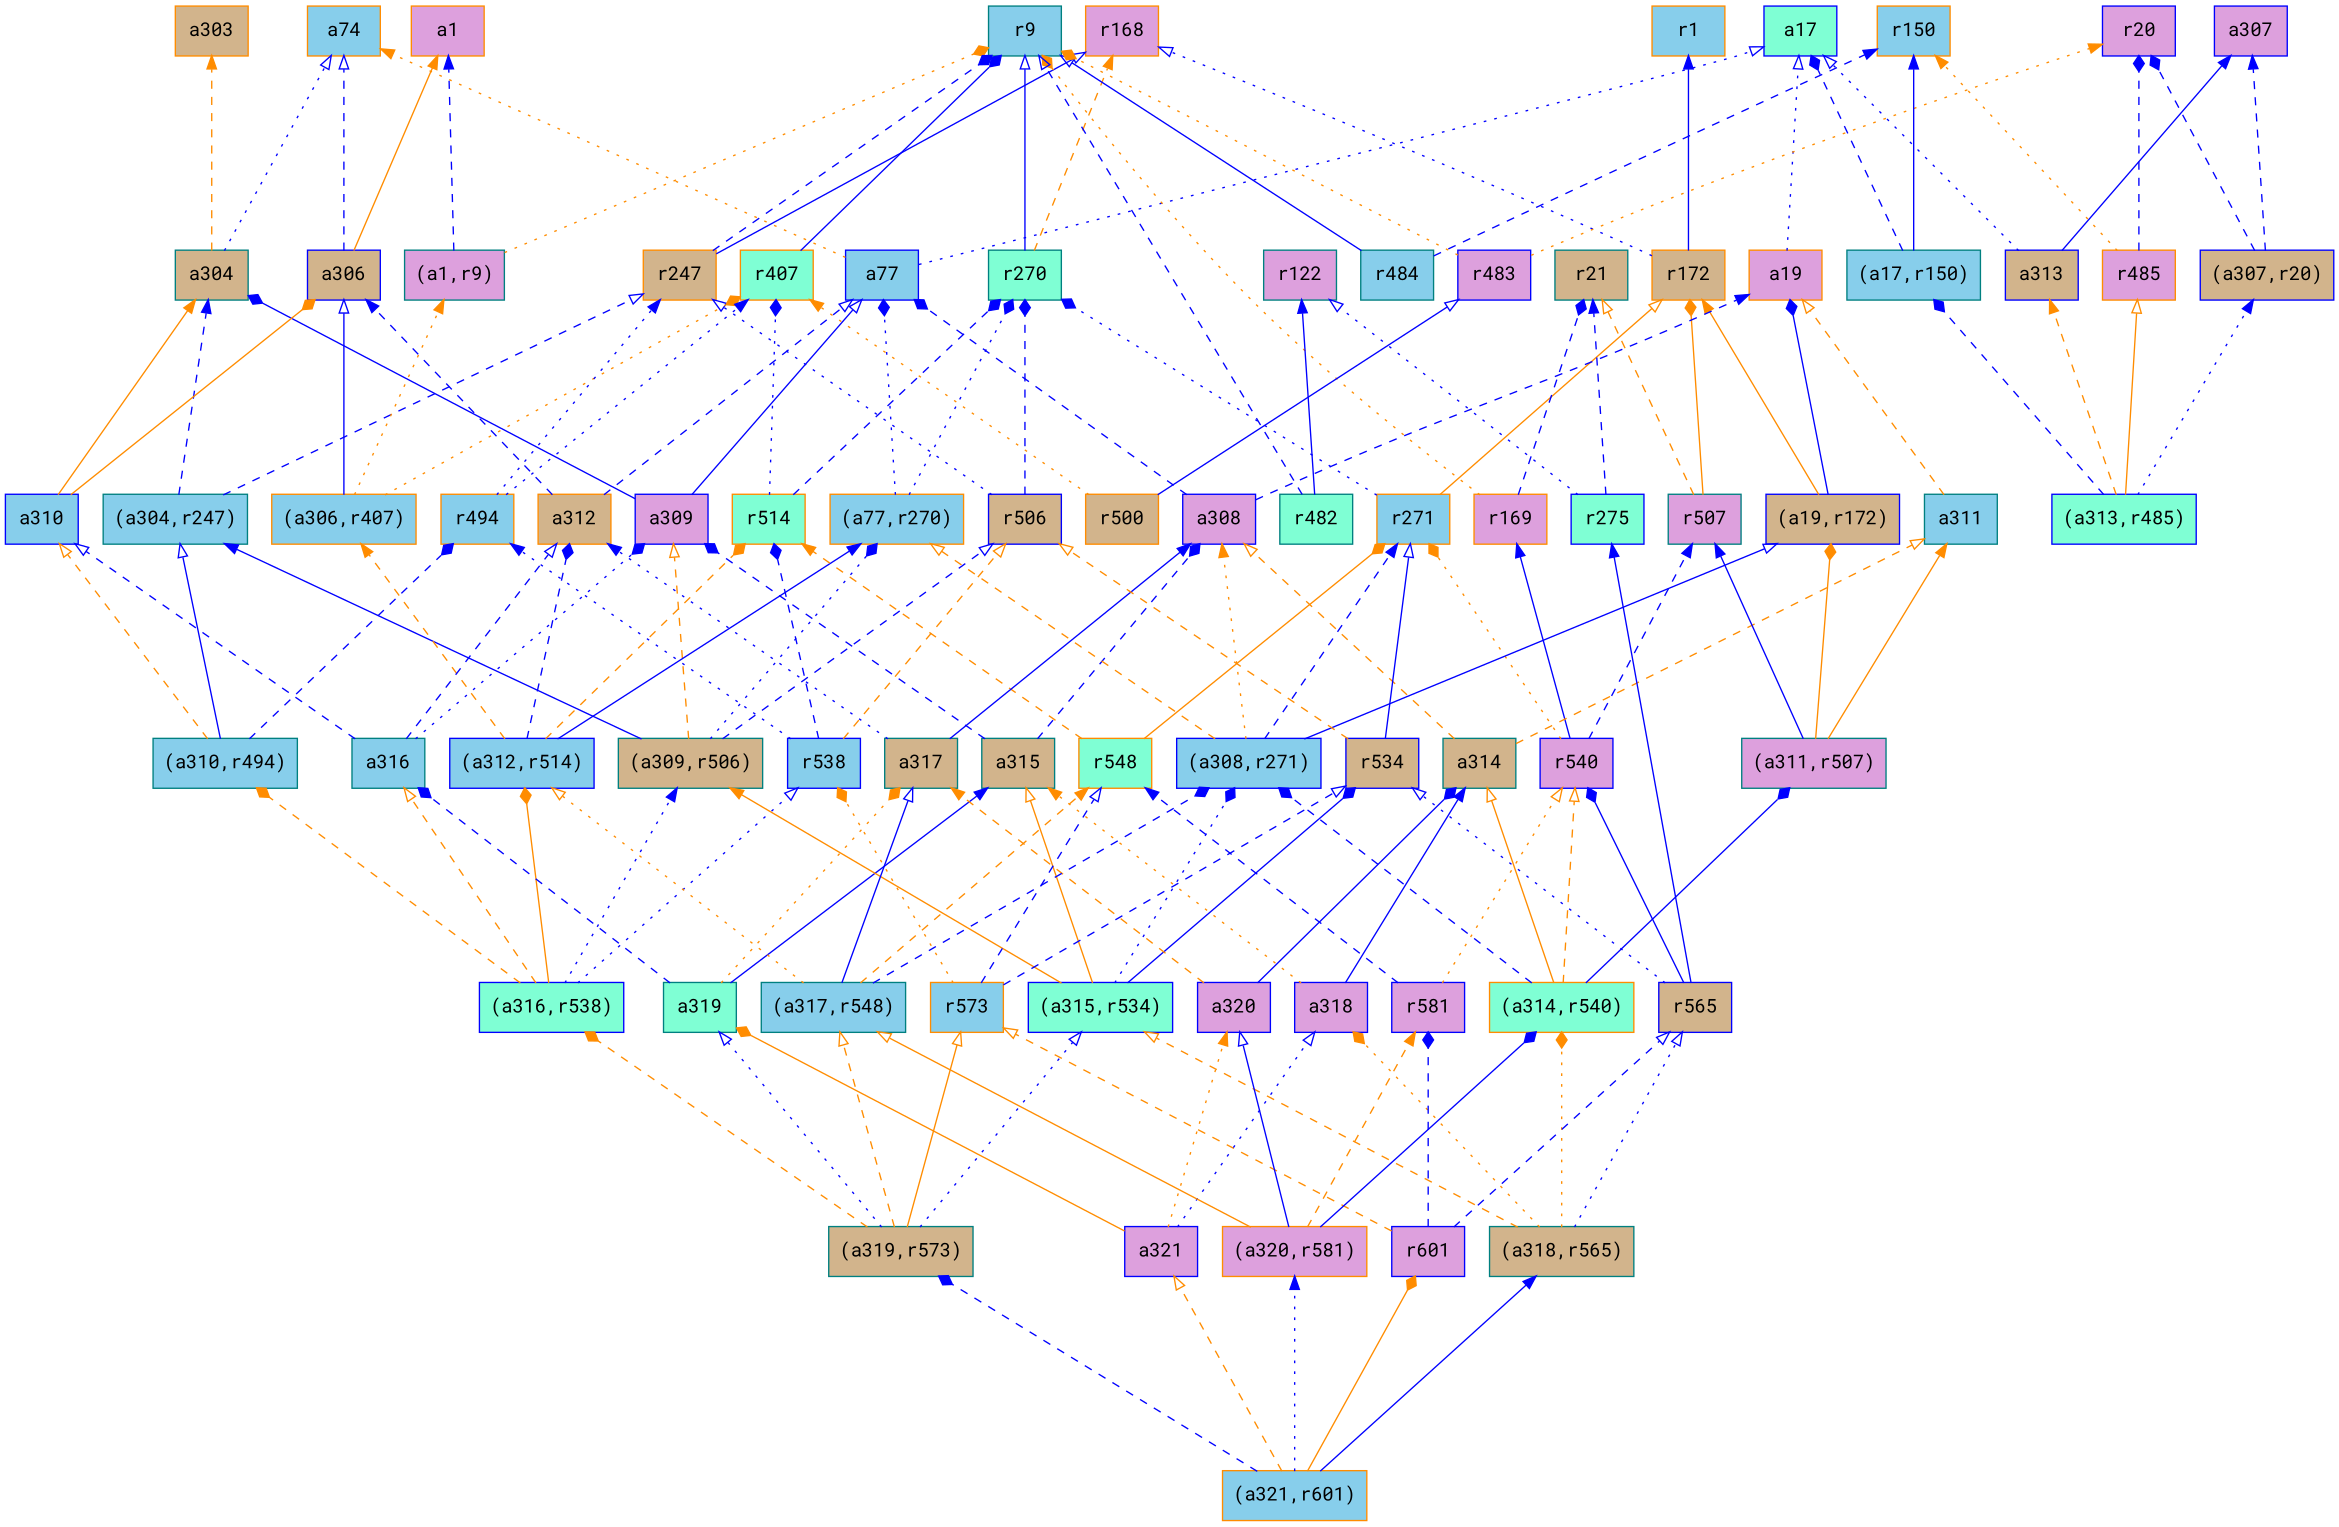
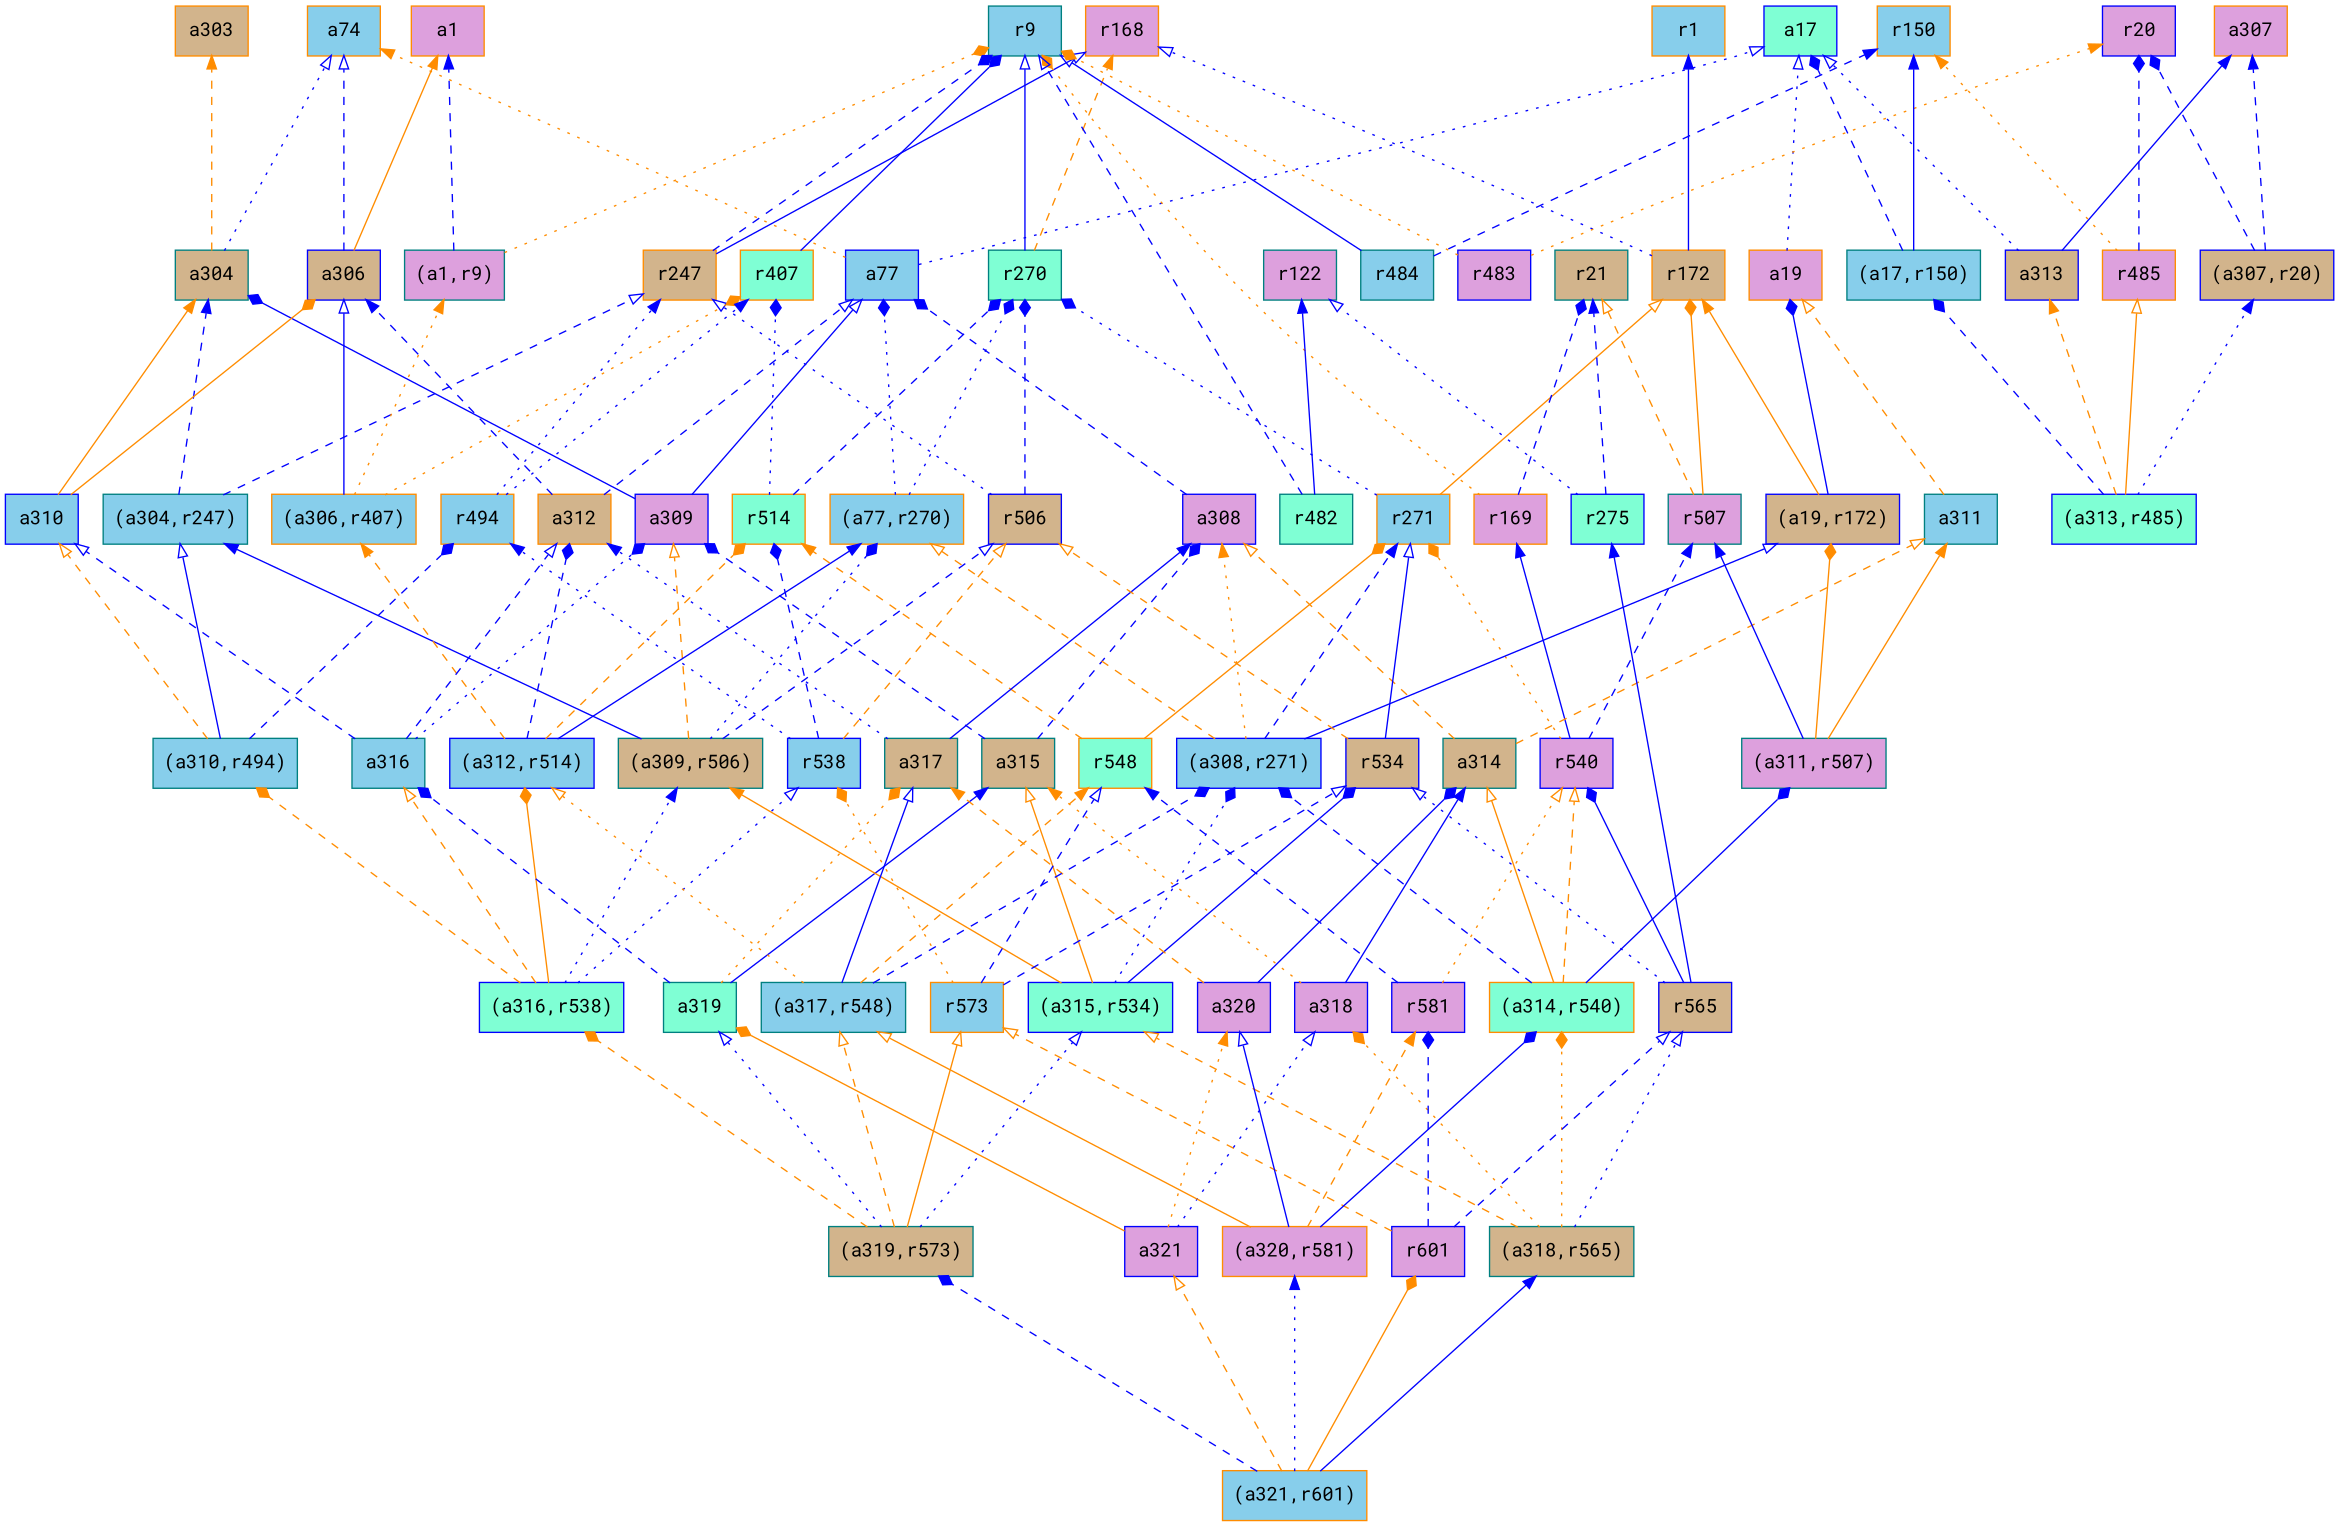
(2251, 31) -> (2251, 31)
(1496, 400) -> none
(1122, 519) -> none
